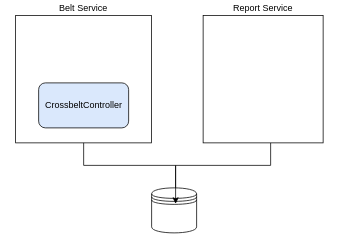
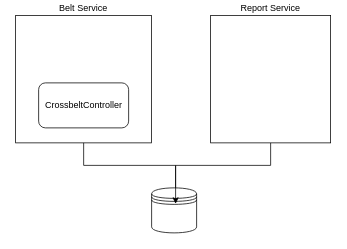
(263, 79) -> (270, 79)
(83, 105) -> (83, 105)
